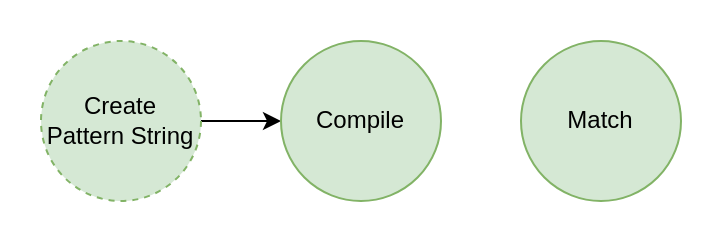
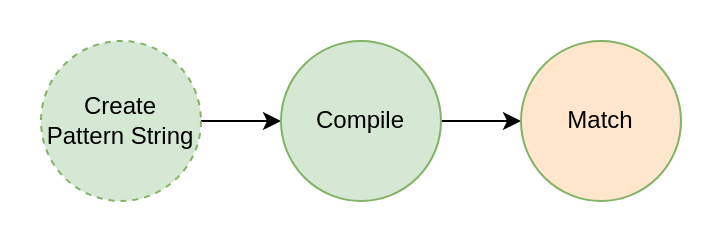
none -> (474, 121)
(601, 121) -> (601, 121)
